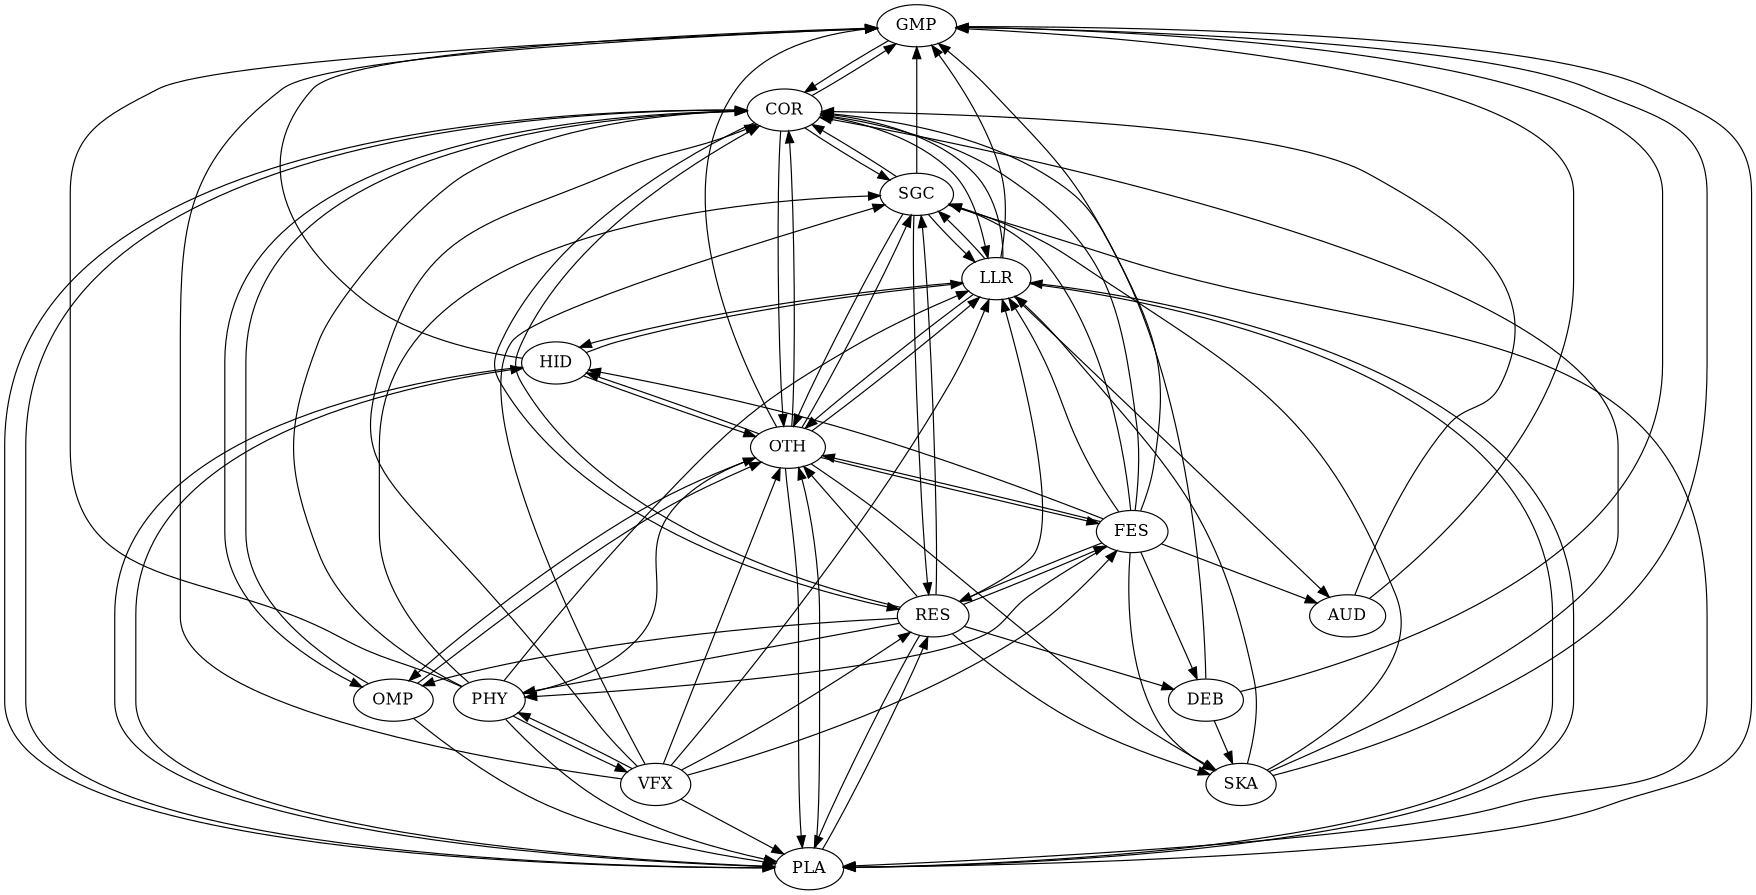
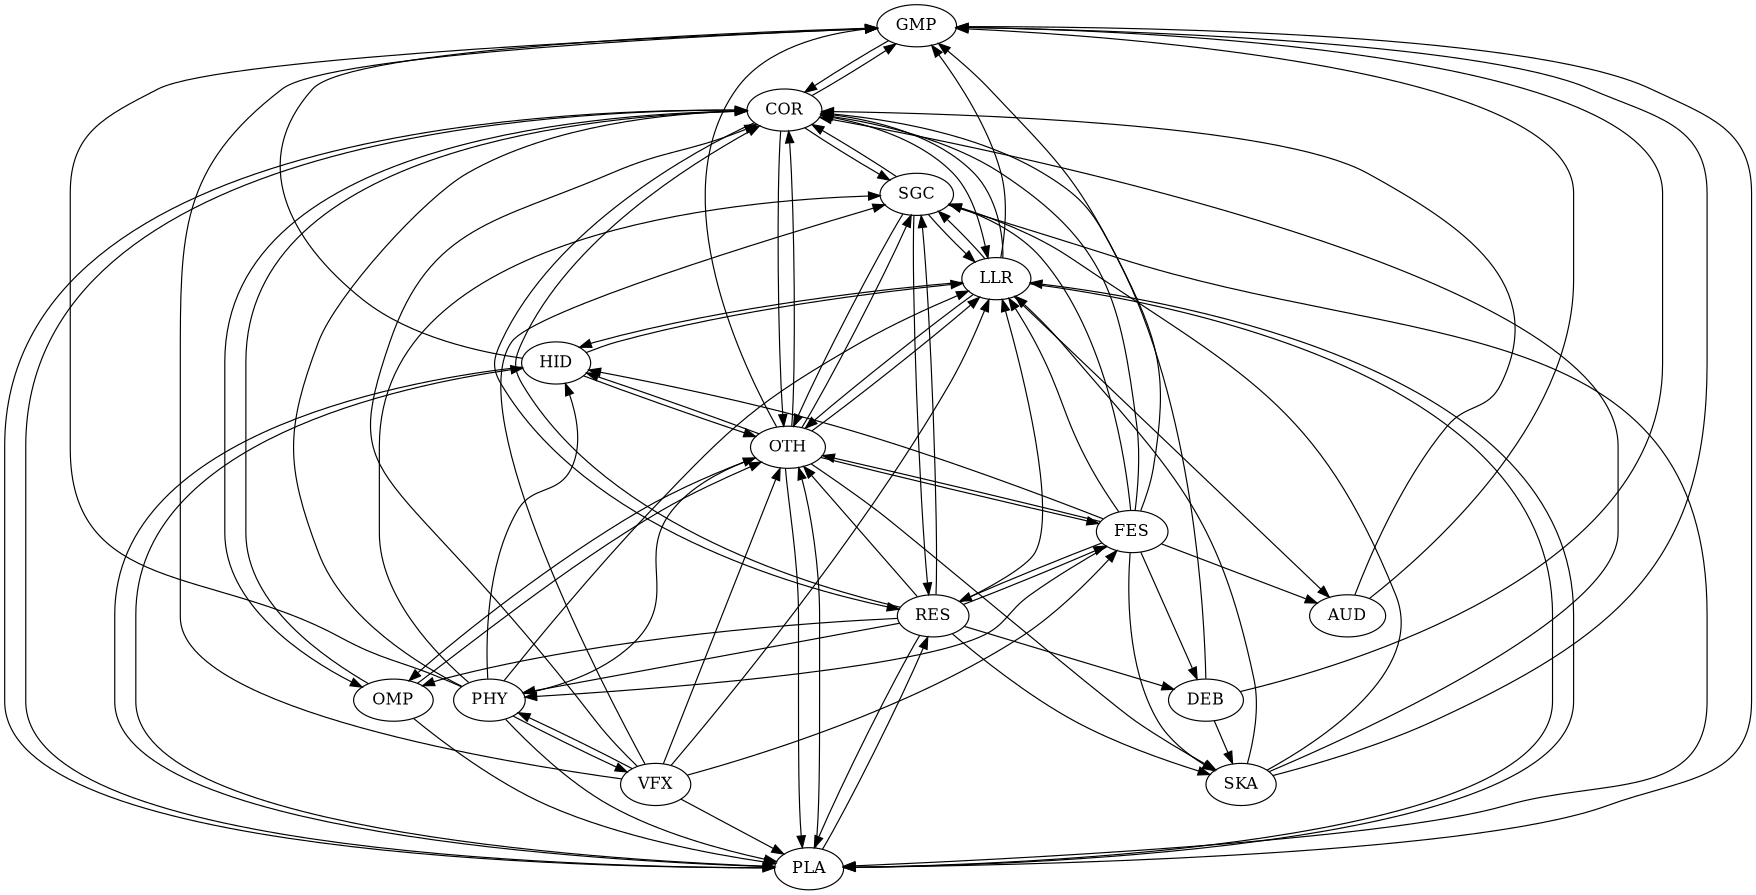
(917, 105) -> none
none -> (511, 523)
(787, 711) -> none
